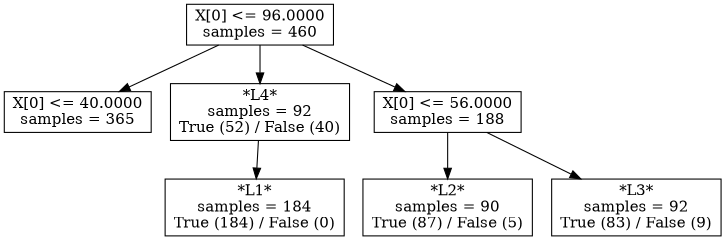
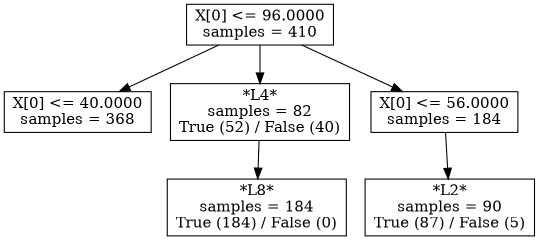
(260, 25) -> (260, 25)
(78, 112) -> (78, 112)
(260, 112) -> (260, 112)
(448, 112) -> (444, 112)
(255, 207) -> (257, 207)
(636, 207) -> none
